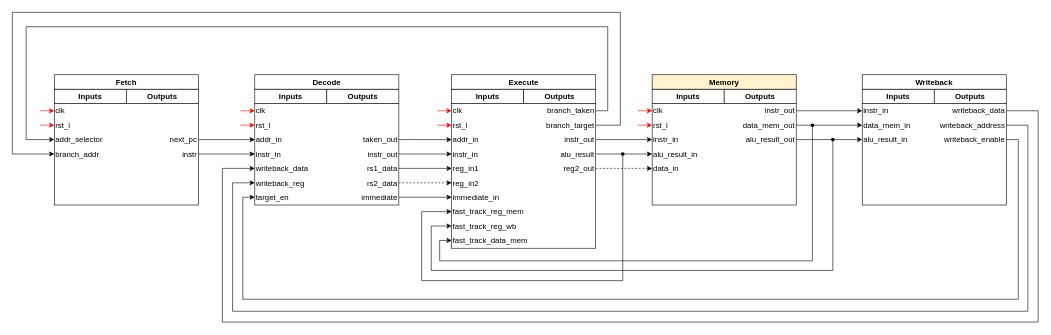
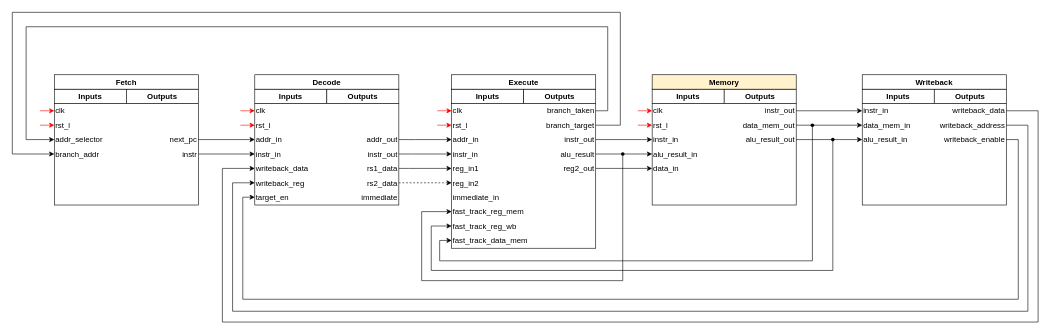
(378, 140) -> (380, 140)
(620, 168) -> (620, 168)
(446, 197) -> none
